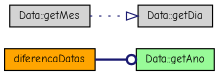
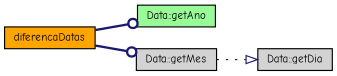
none -> (111, 48)
